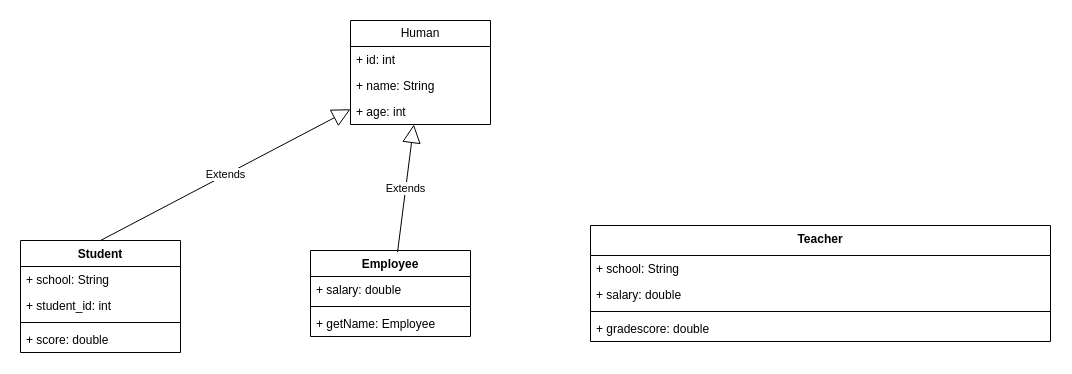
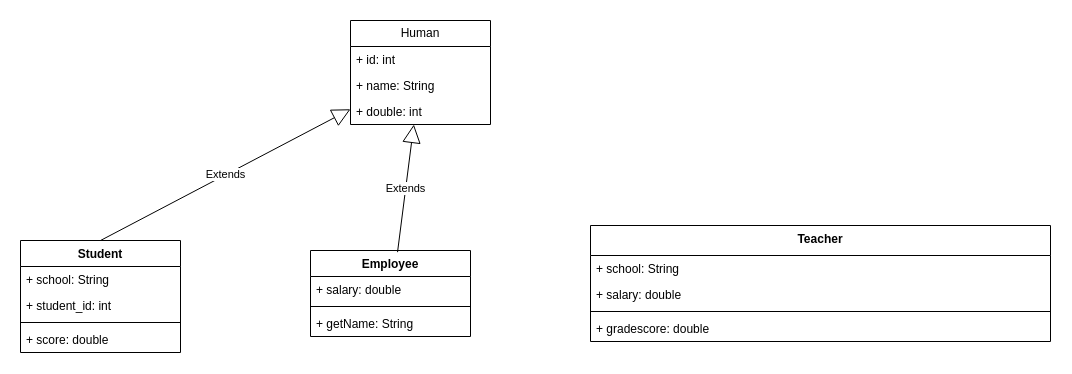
(384, 113) -> (392, 113)
(374, 325) -> (367, 325)
